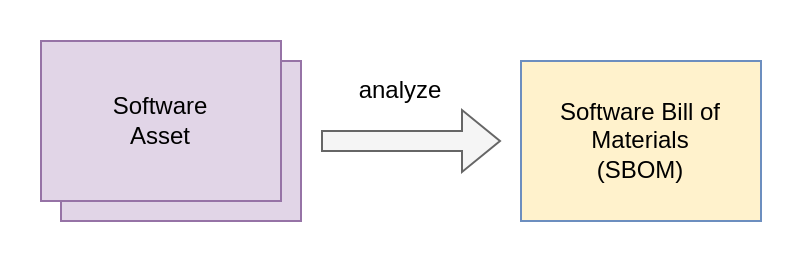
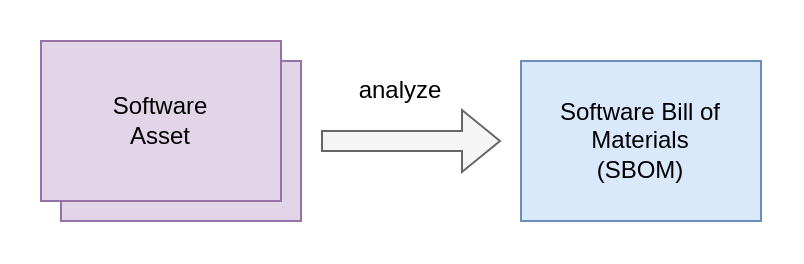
(641, 141) -> (641, 141)
